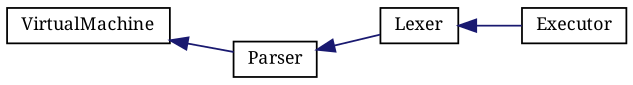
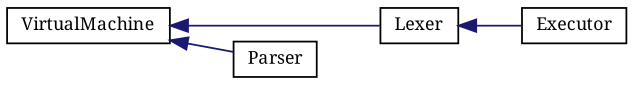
(357, 40) -> (284, 26)
